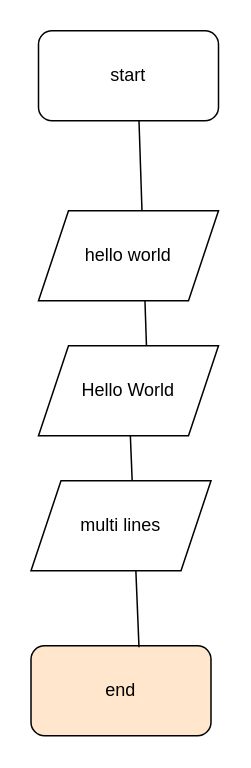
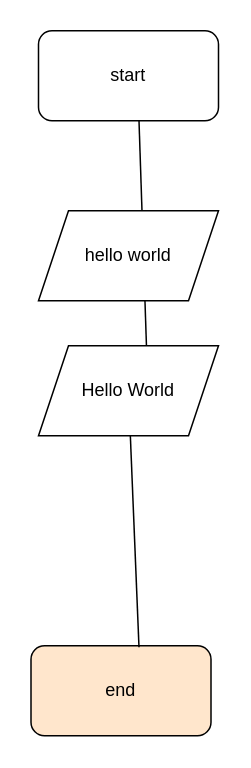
(121, 526) -> none
